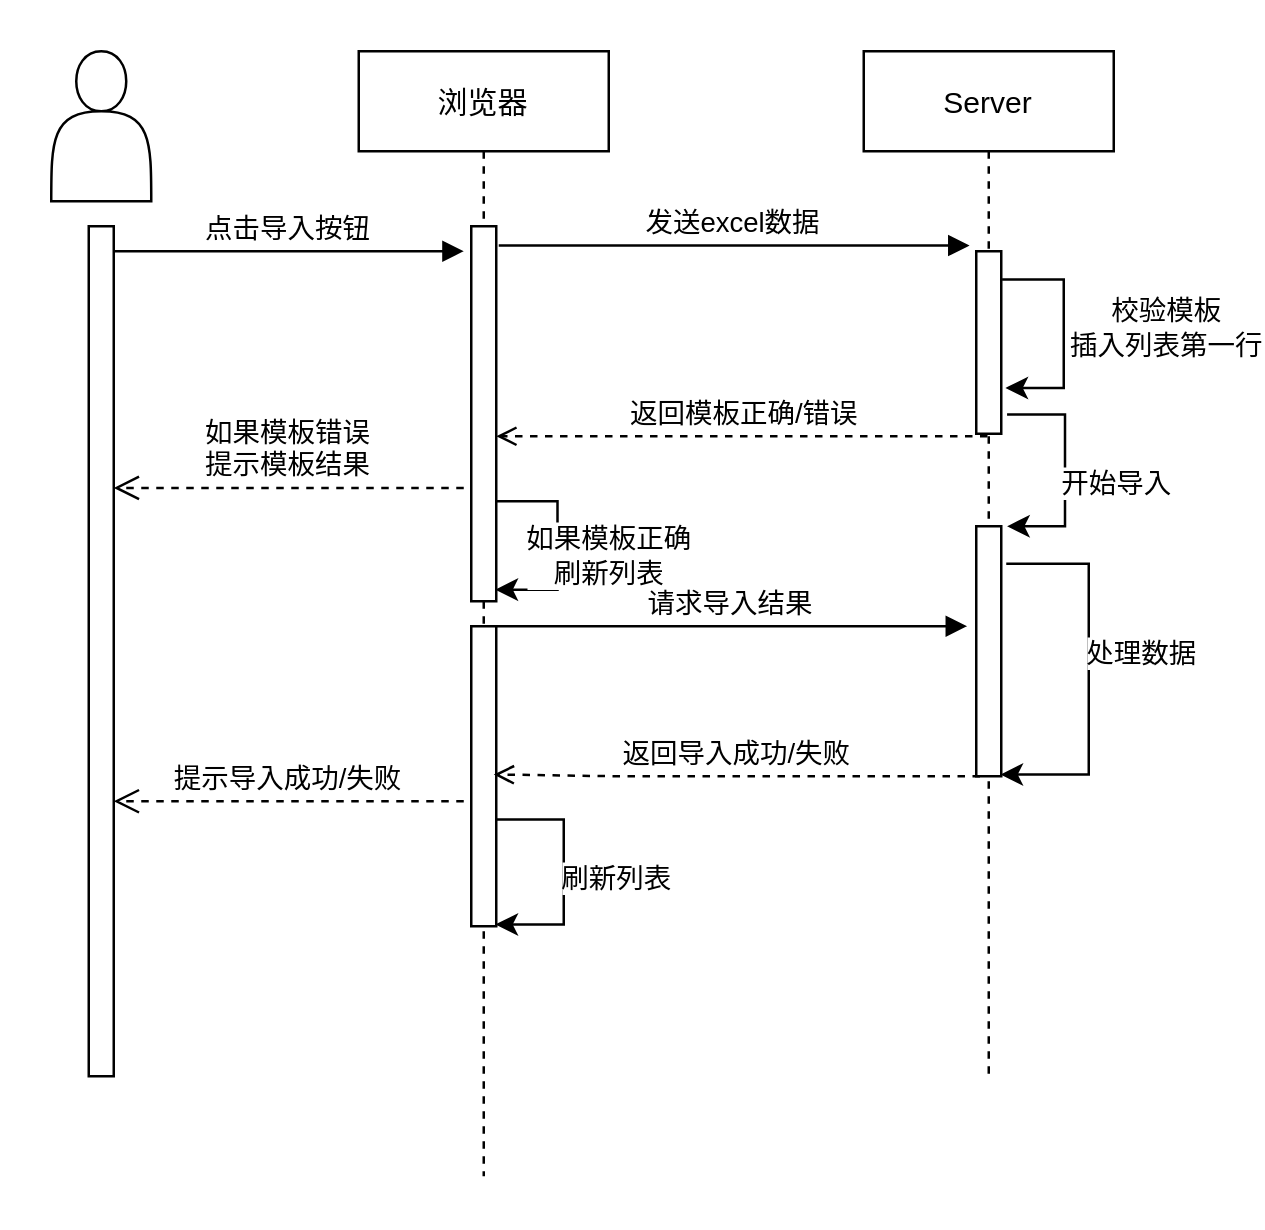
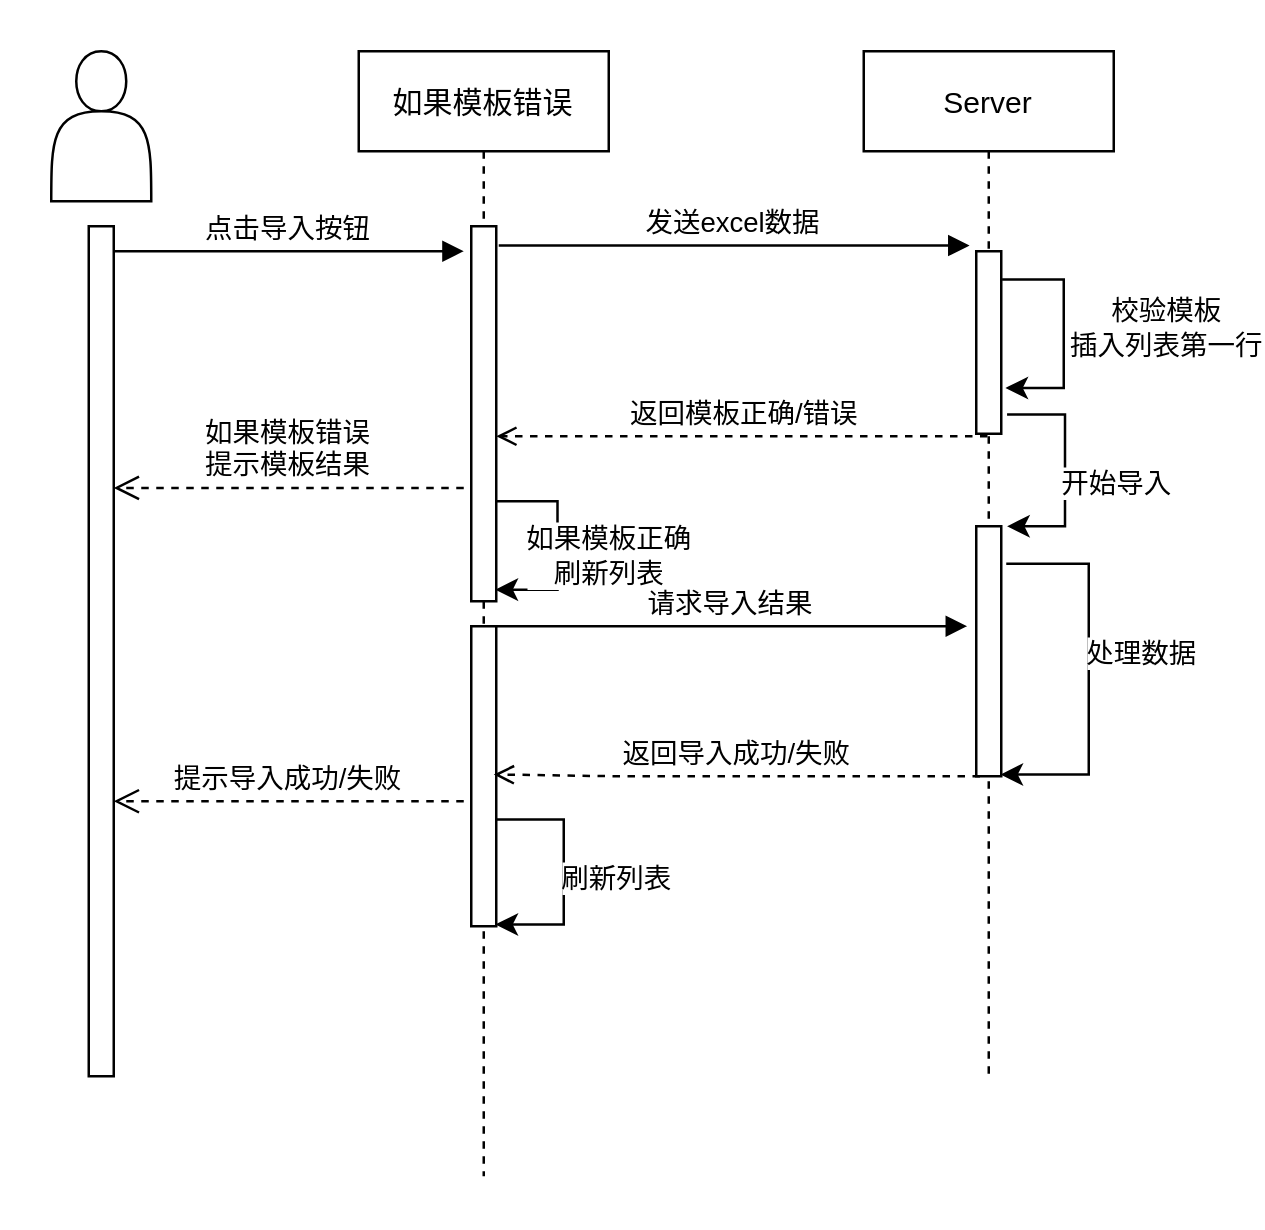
(483, 103) -> (483, 103)
